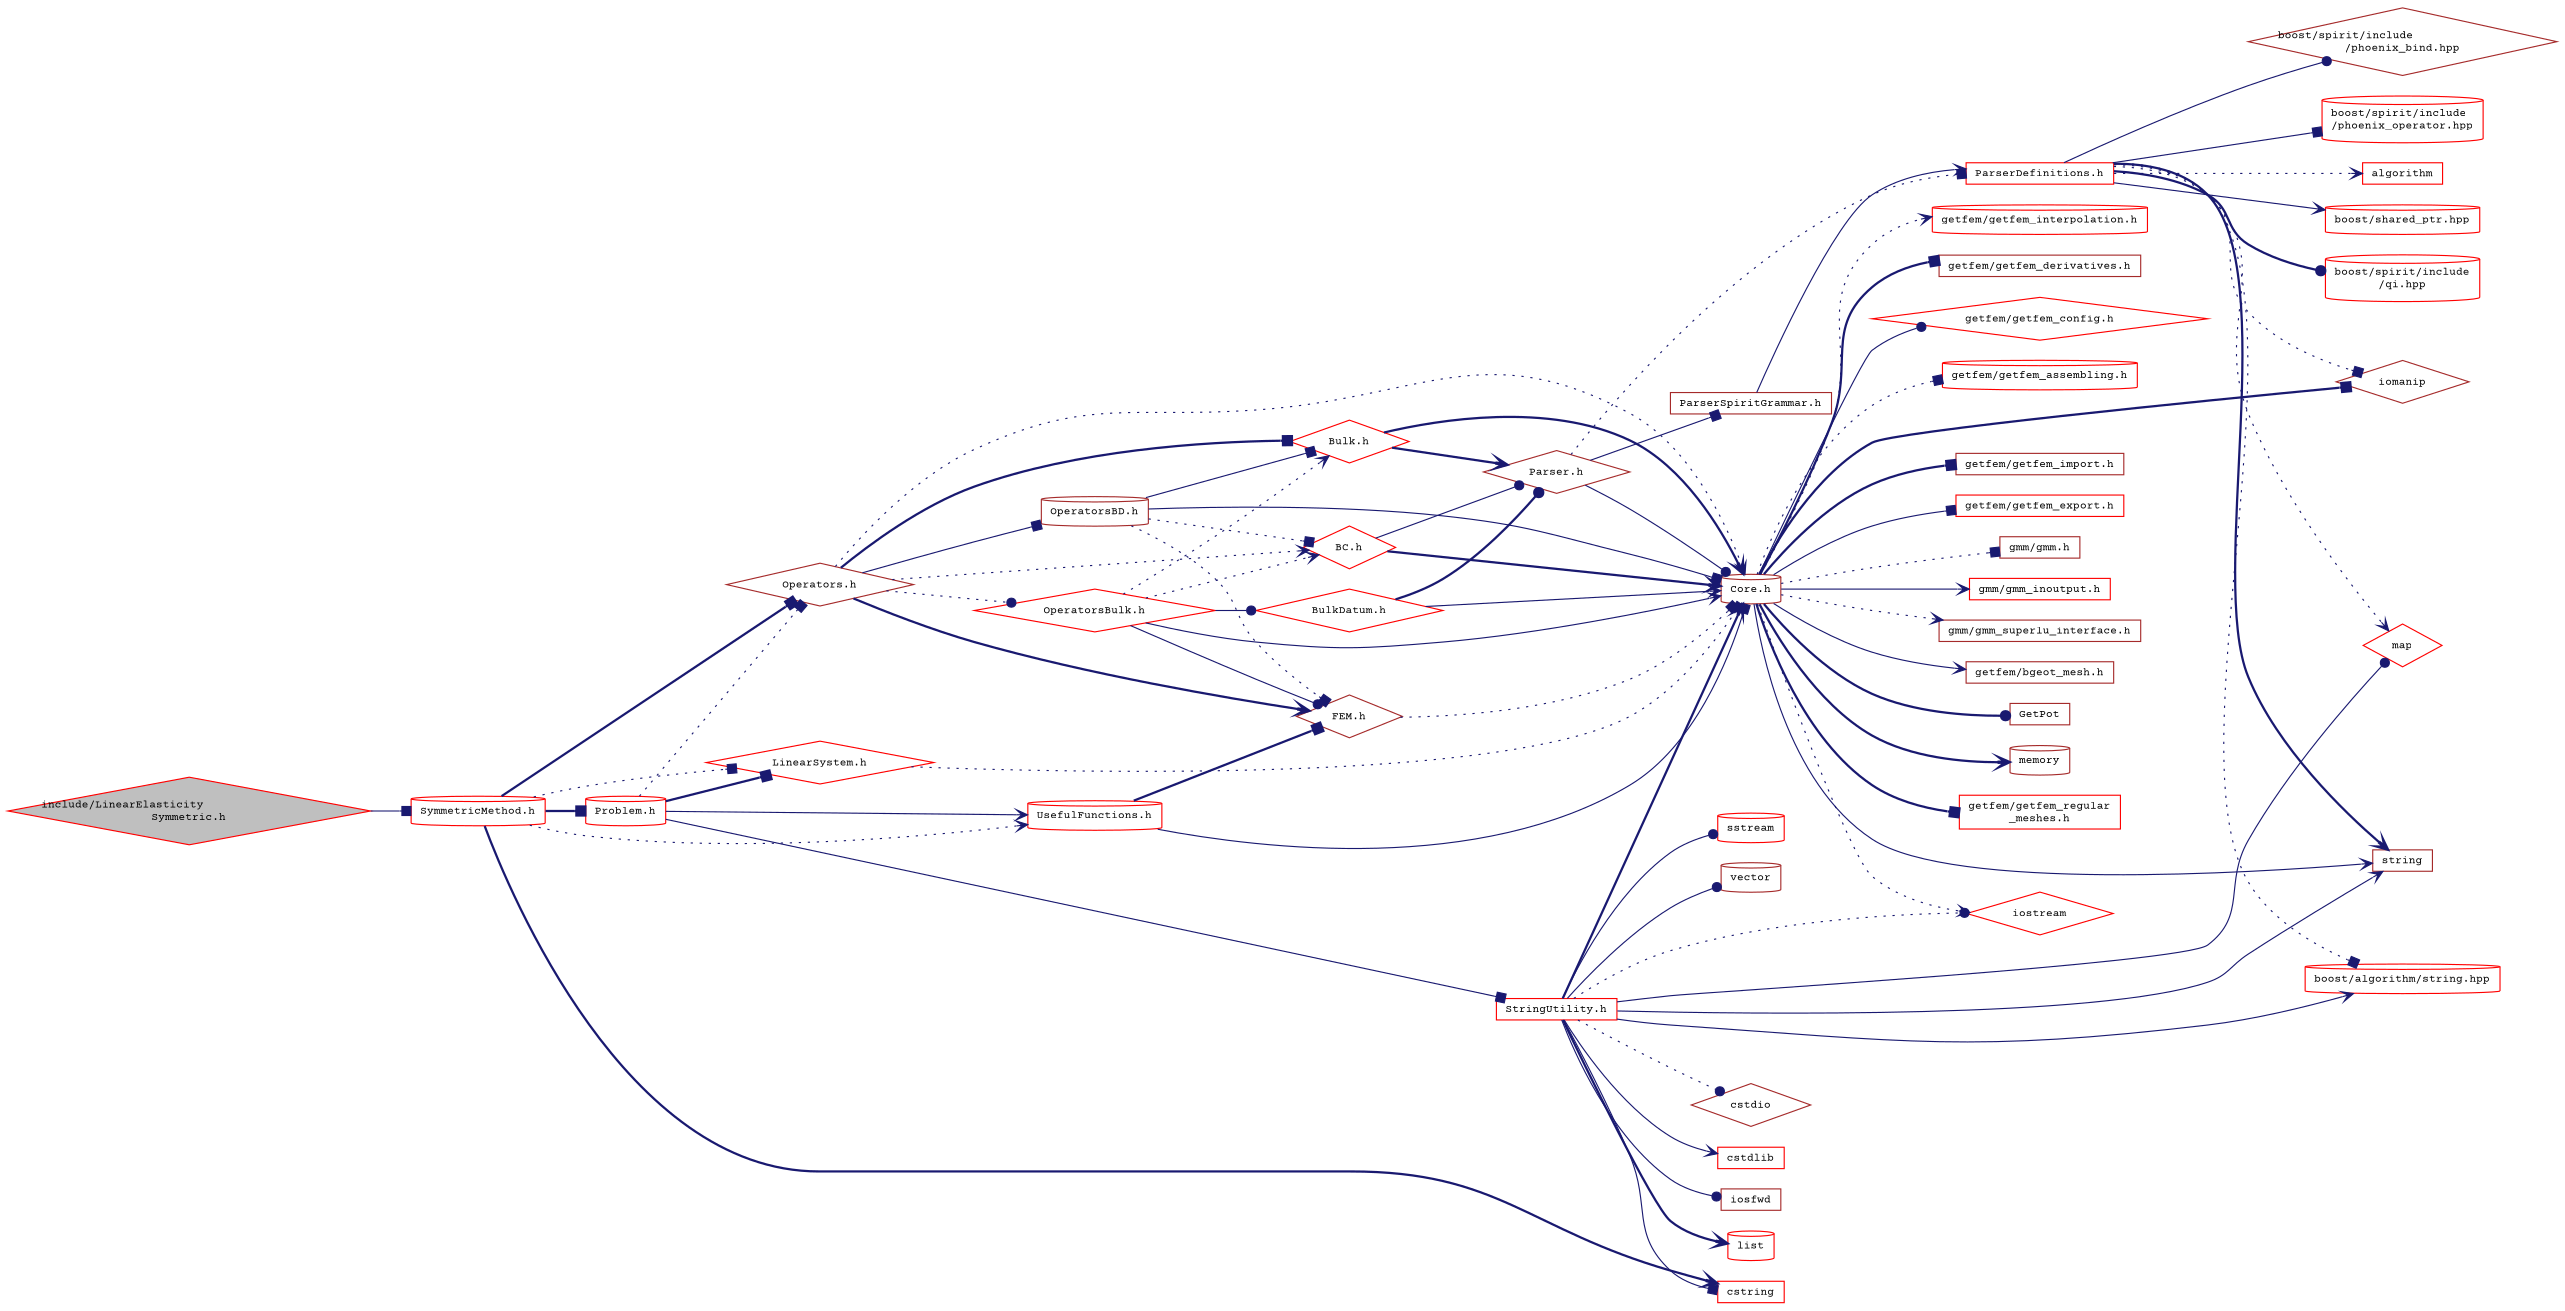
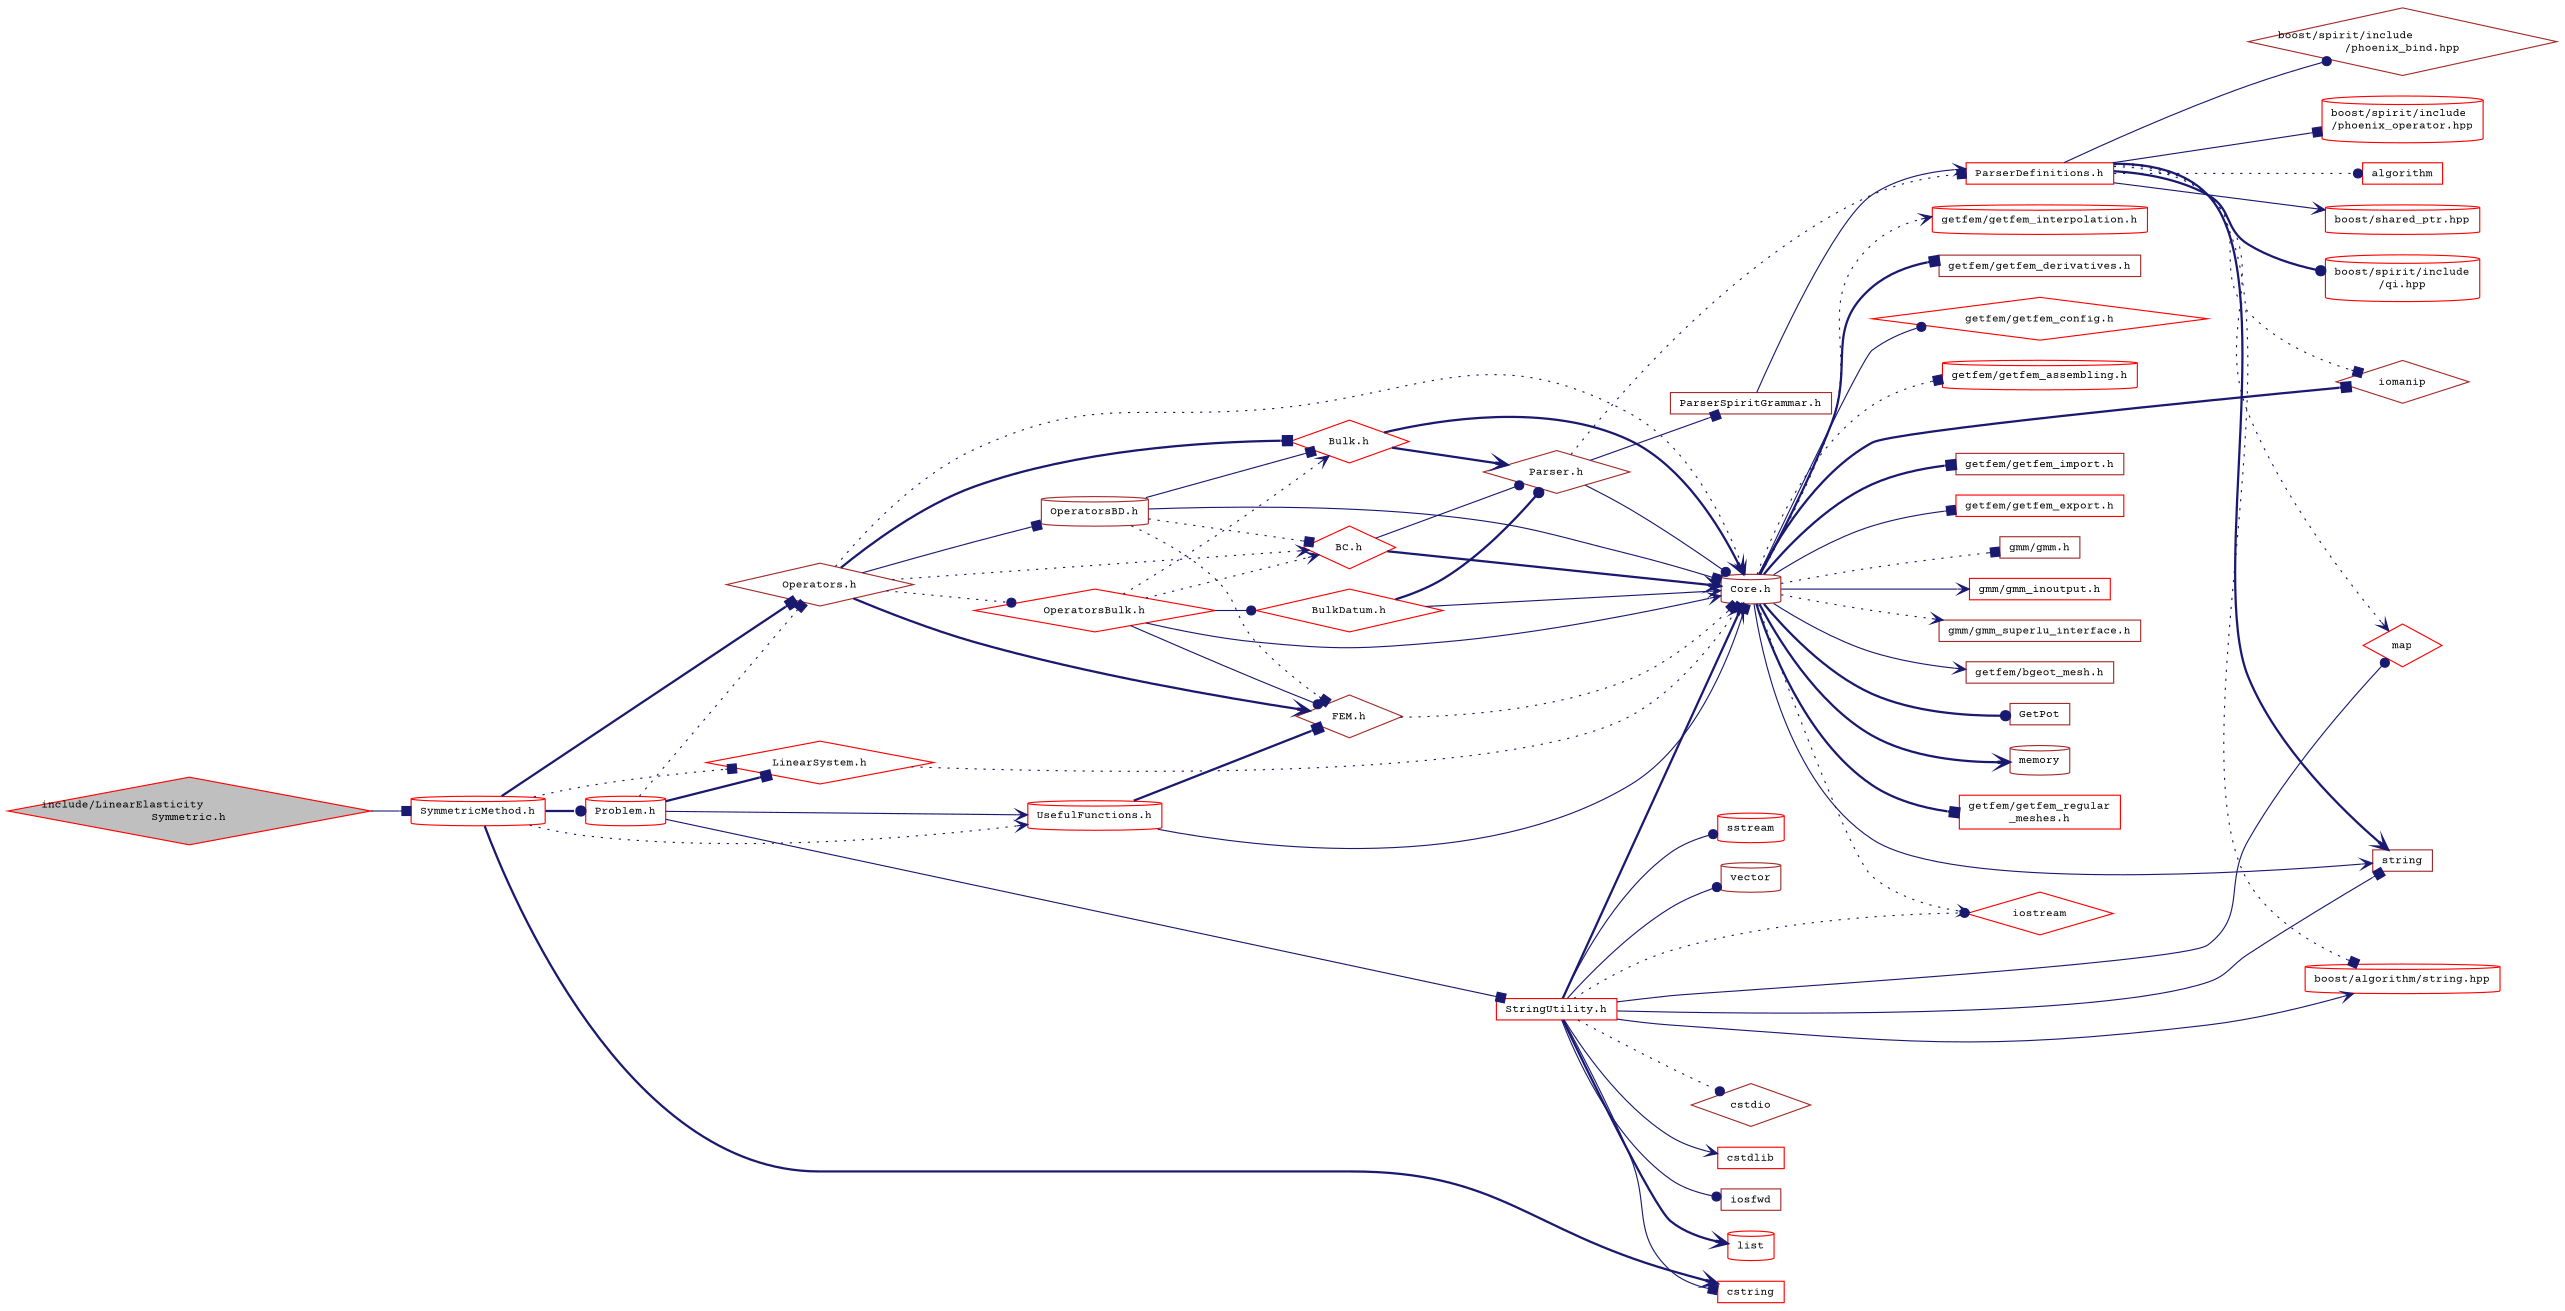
(2234, 173) -> (2234, 173)
(560, 811) -> (560, 811)
(2012, 1008) -> (2012, 1008)
